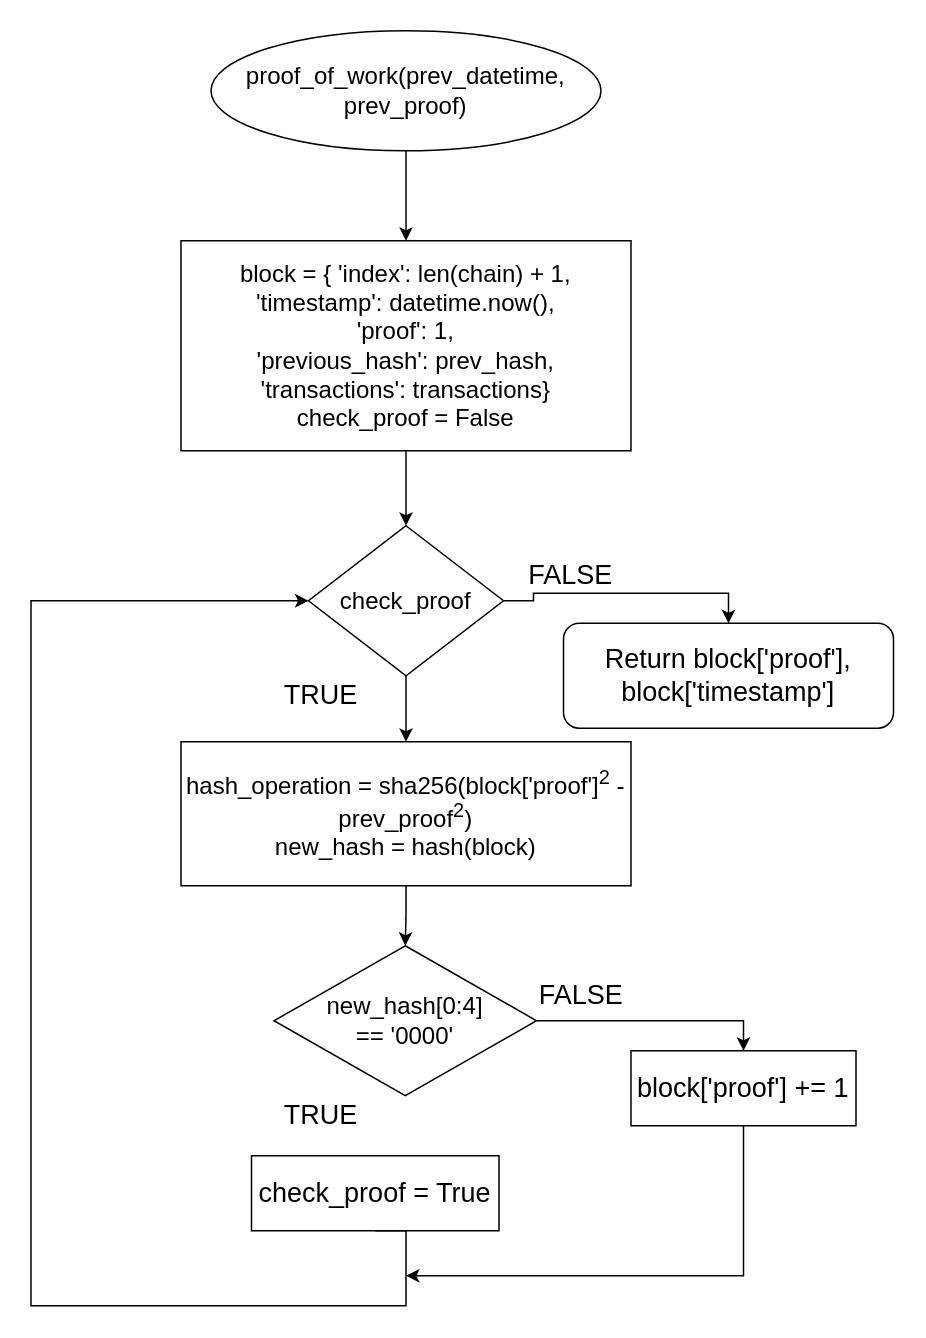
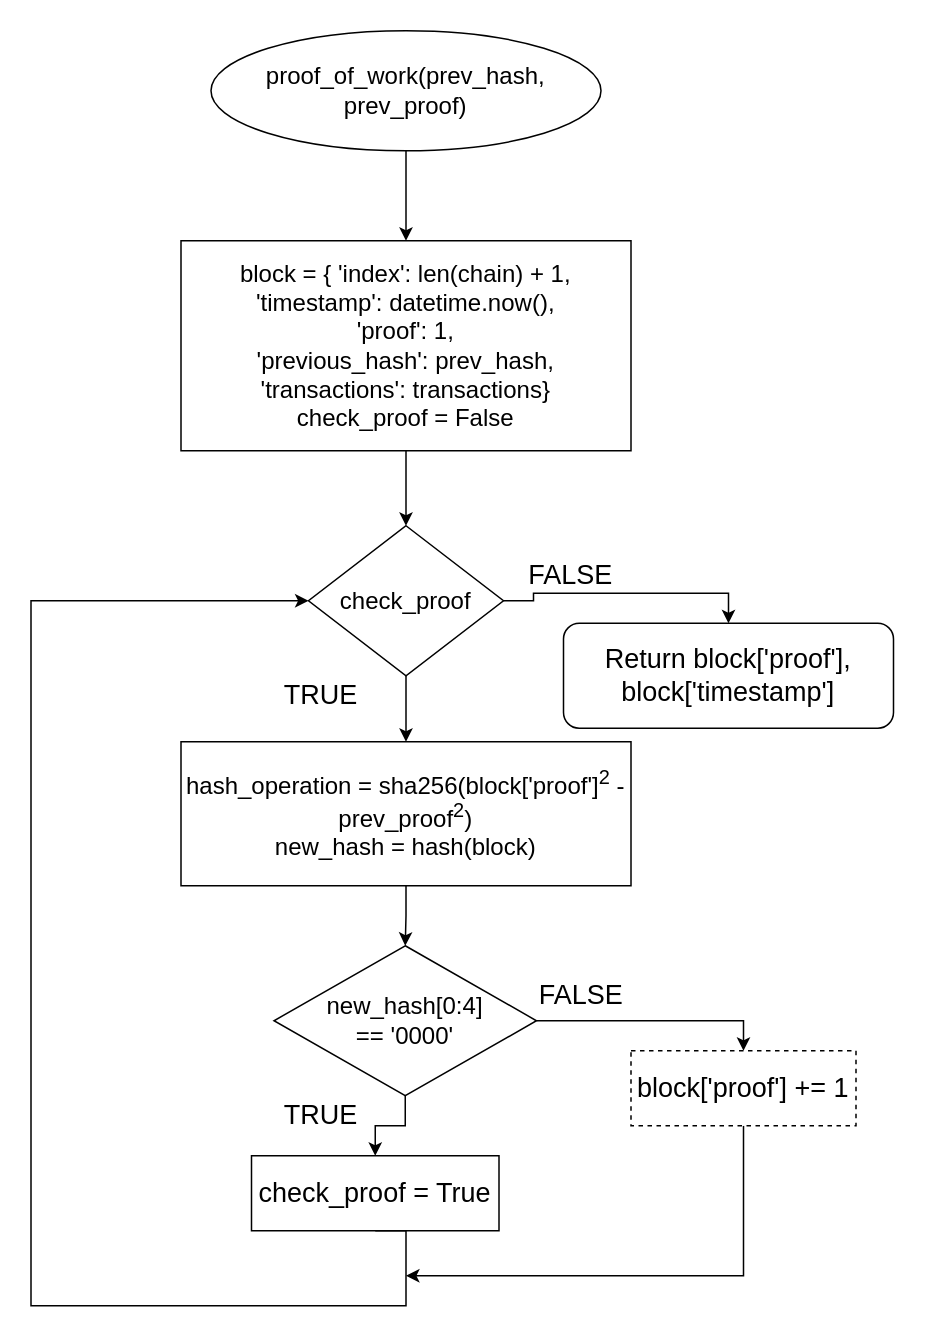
(406, 91) -> (406, 91)
(743, 1088) -> (743, 1088)
none -> (395, 1126)
